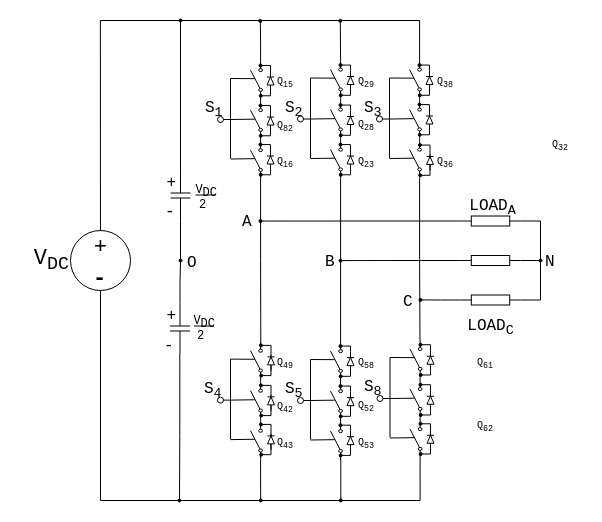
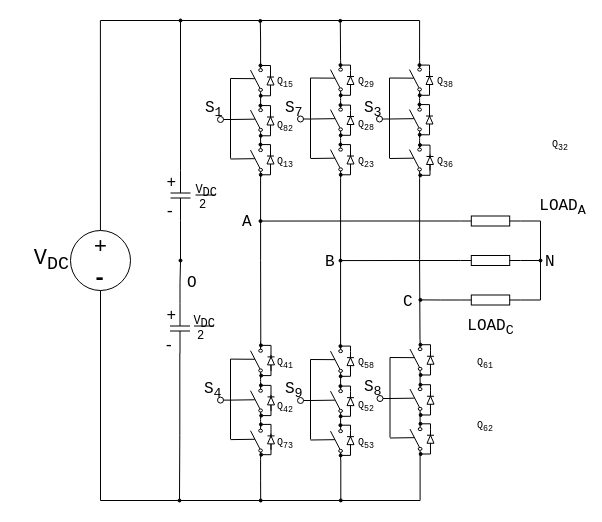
(294, 107) -> (294, 107)
(288, 161) -> (288, 161)
(493, 203) -> (563, 203)
(200, 261) -> (200, 281)
(288, 362) -> (288, 362)
(294, 388) -> (294, 388)
(288, 442) -> (288, 442)
